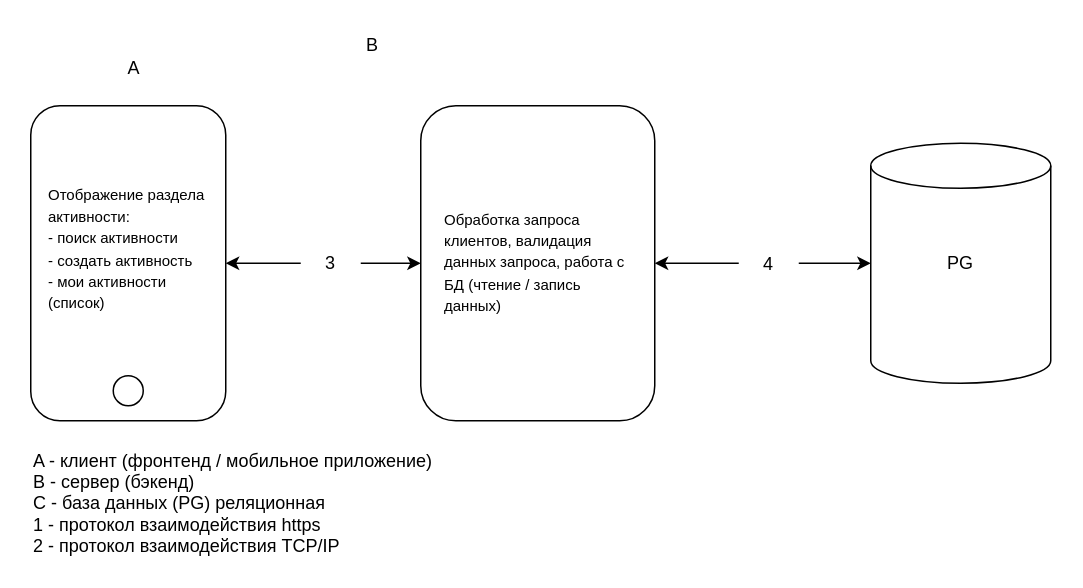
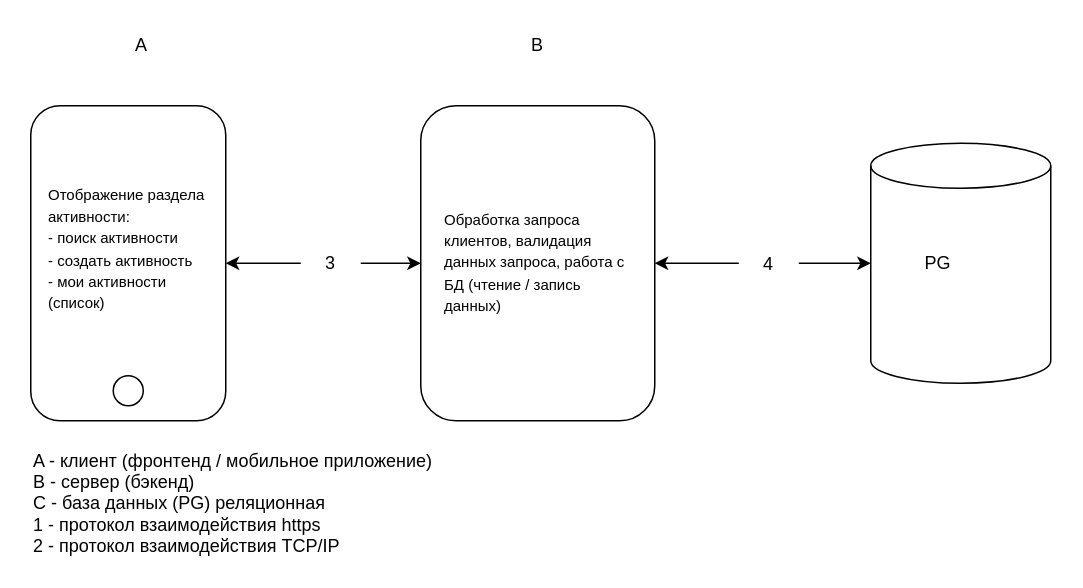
(373, 46) -> (538, 46)
(135, 68) -> (142, 46)
(961, 263) -> (938, 263)
